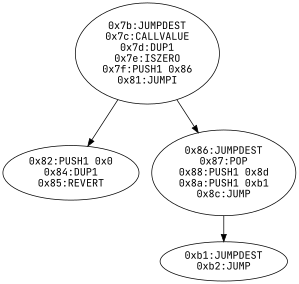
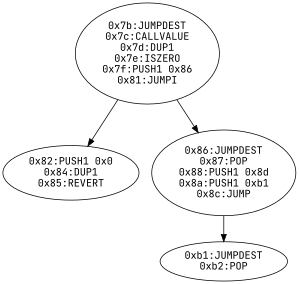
(224, 261) -> (224, 261)
